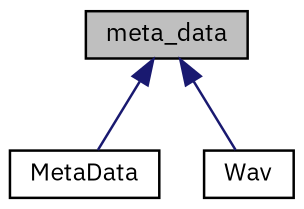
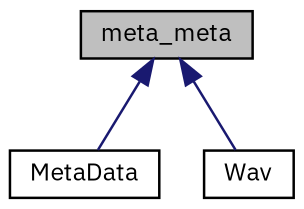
(167, 35) -> (167, 35)
